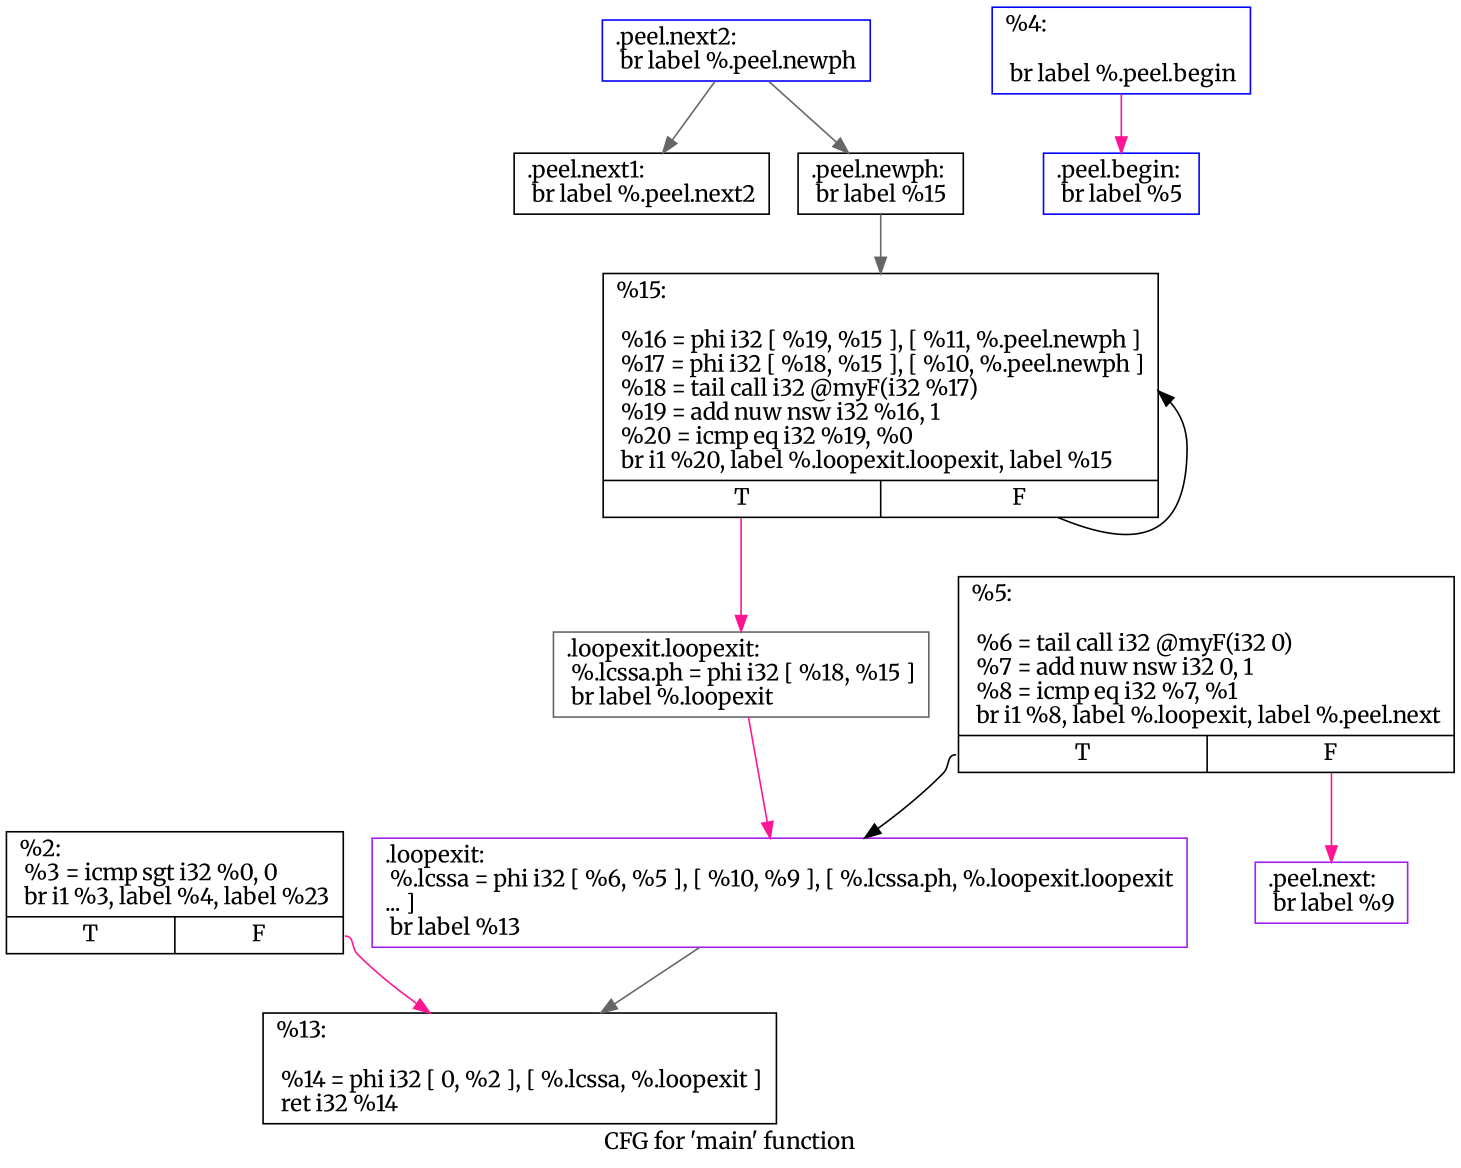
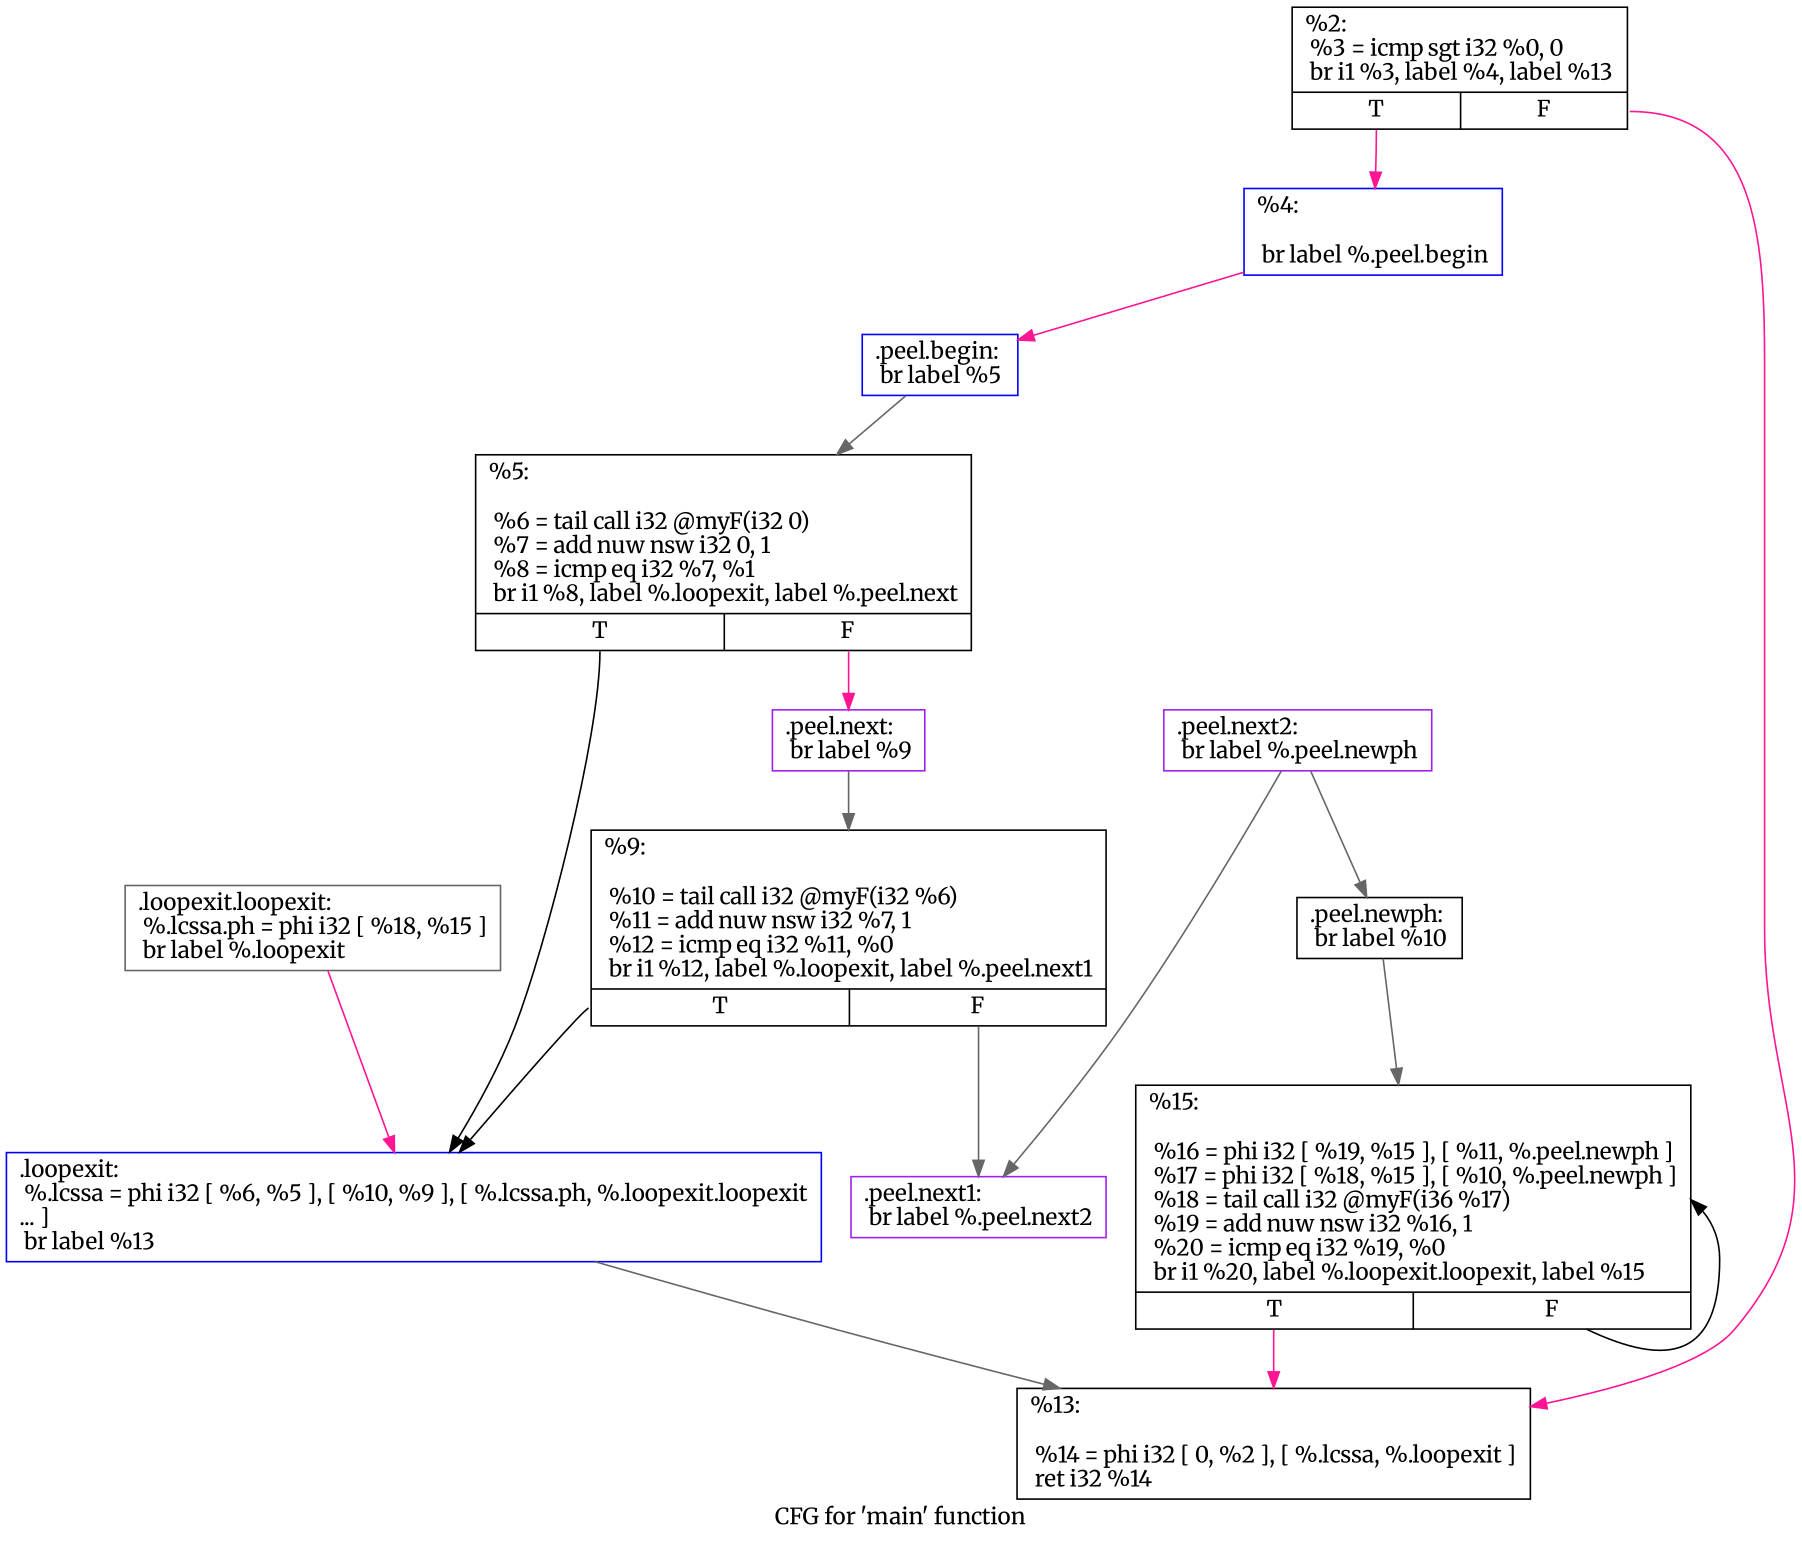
(736, 51) -> (1298, 740)
none -> (1376, 151)
(642, 184) -> (979, 1207)
(879, 195) -> (1379, 939)
(797, 389) -> (1330, 1201)
none -> (877, 420)
(741, 567) -> (1274, 1351)
(780, 893) -> (414, 1207)
(175, 898) -> (1460, 73)
none -> (849, 928)
